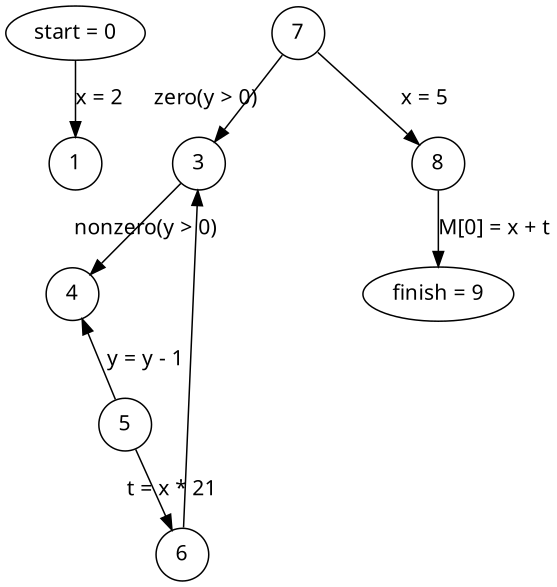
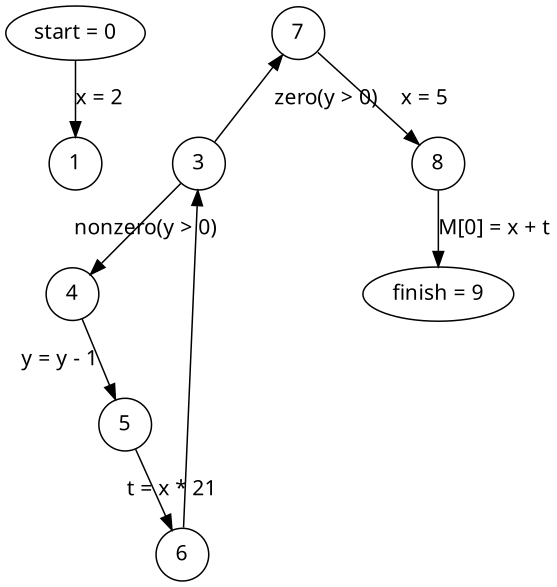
(253, 92) -> (244, 104)
(102, 366) -> (96, 352)
